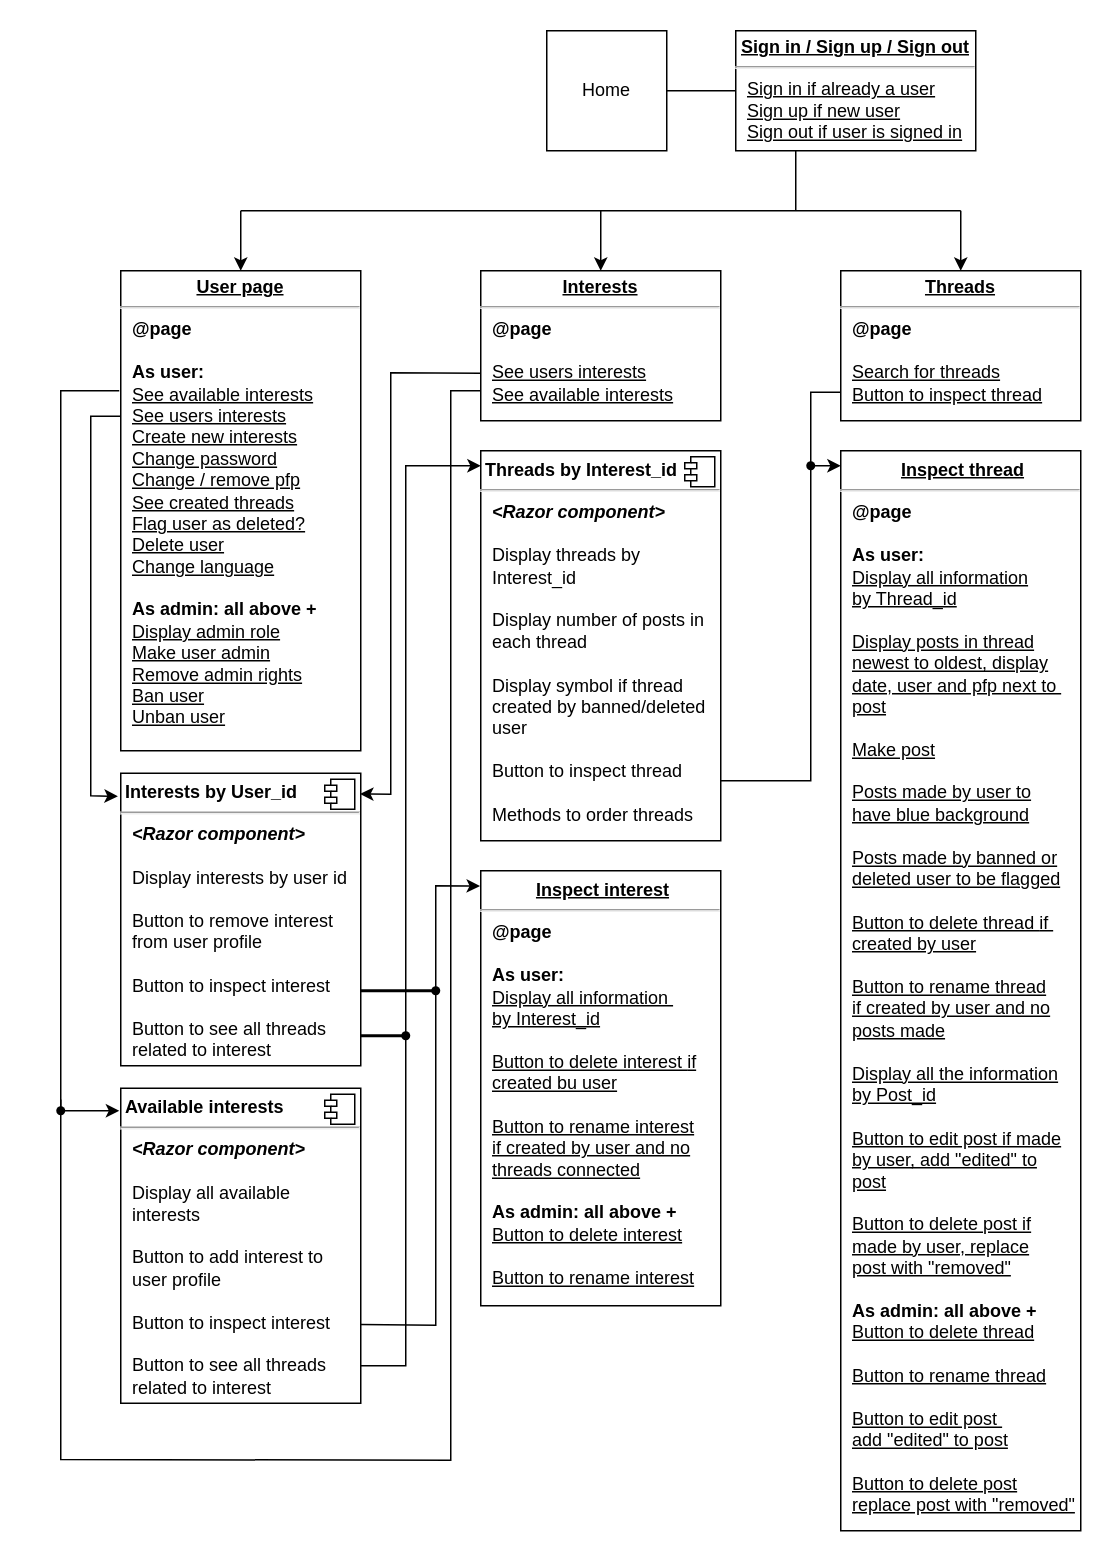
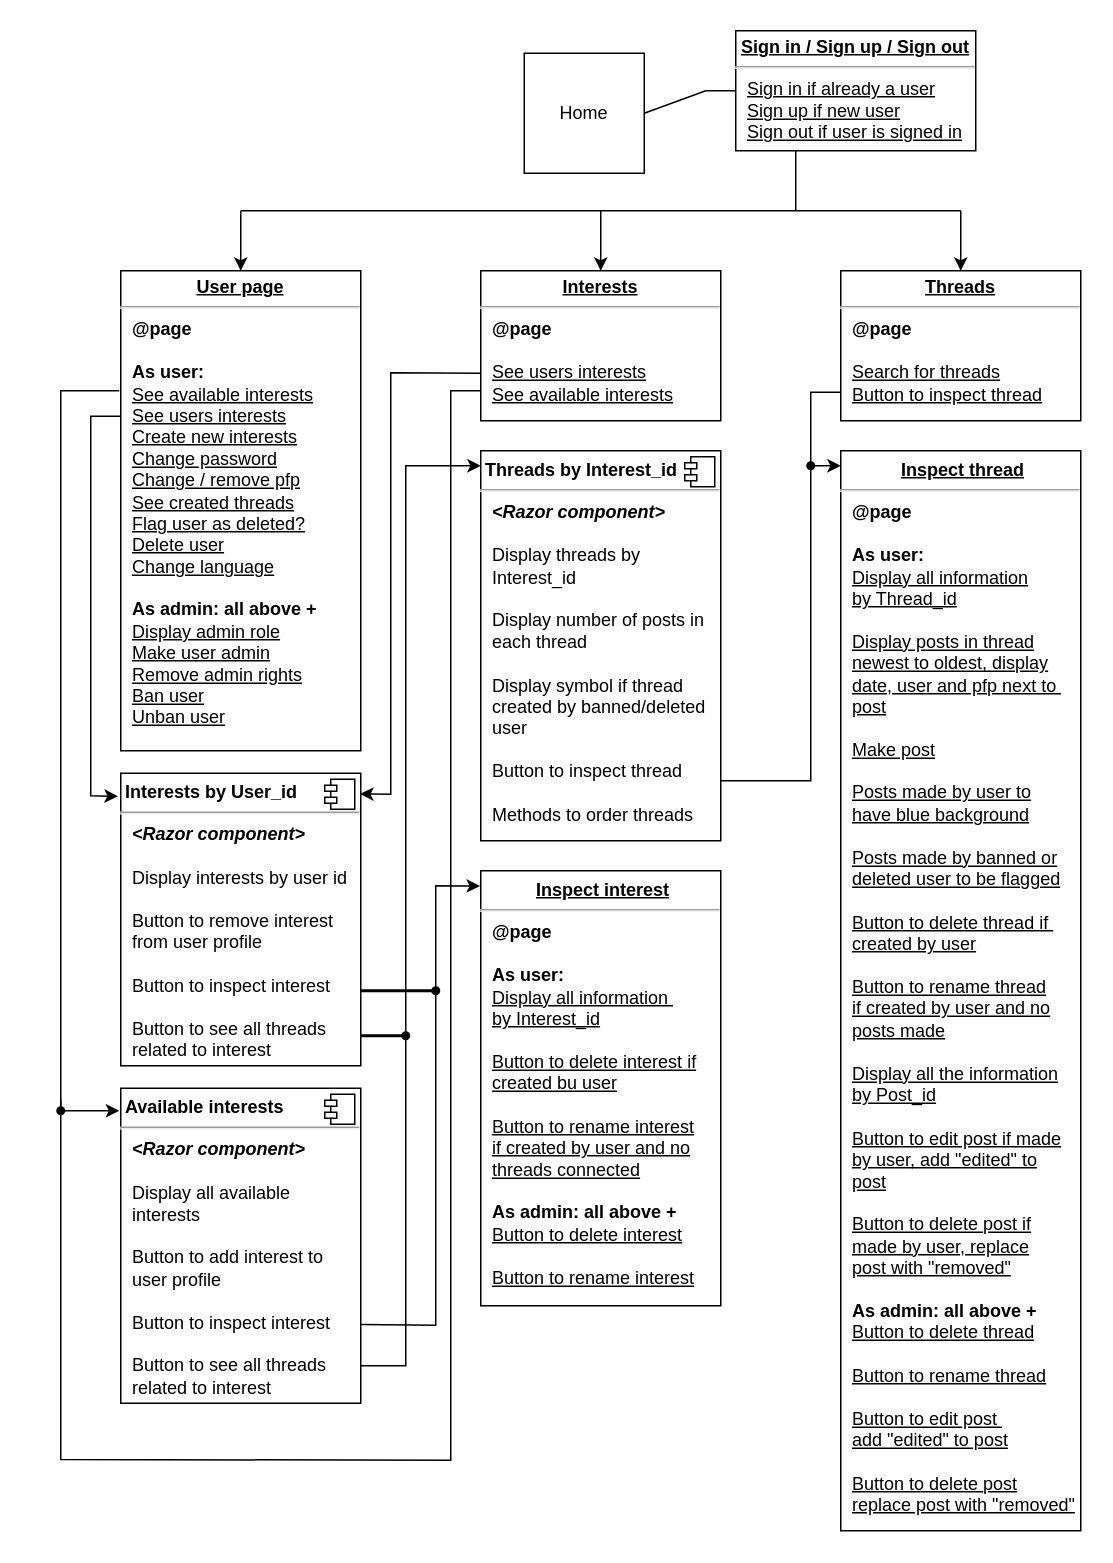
(607, 91) -> (584, 113)
